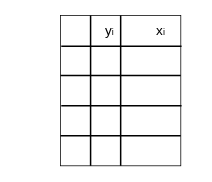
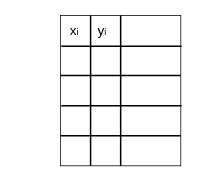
(109, 30) -> (102, 30)
(160, 30) -> (74, 30)
